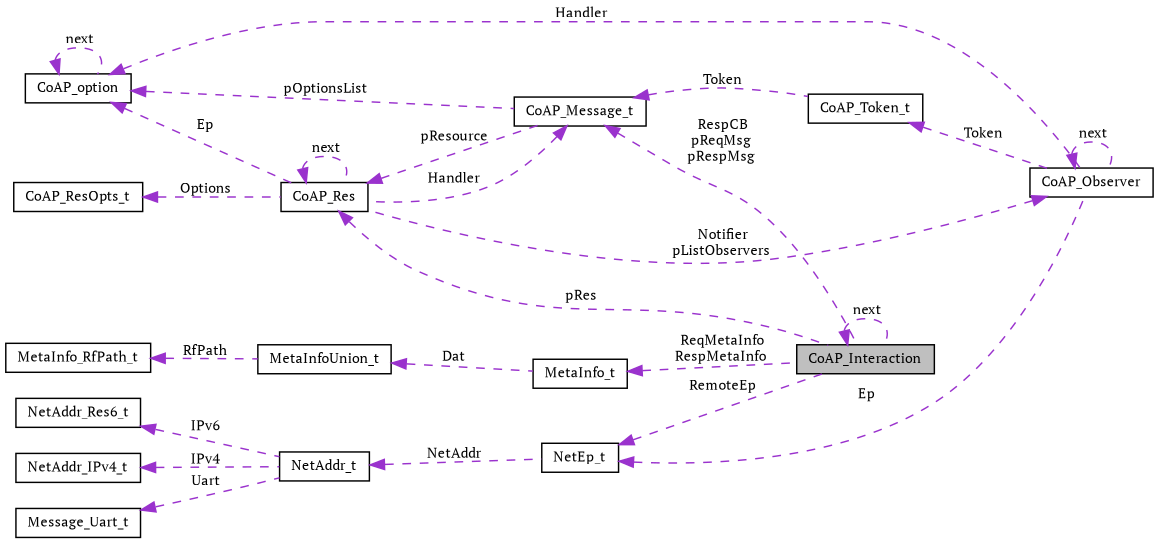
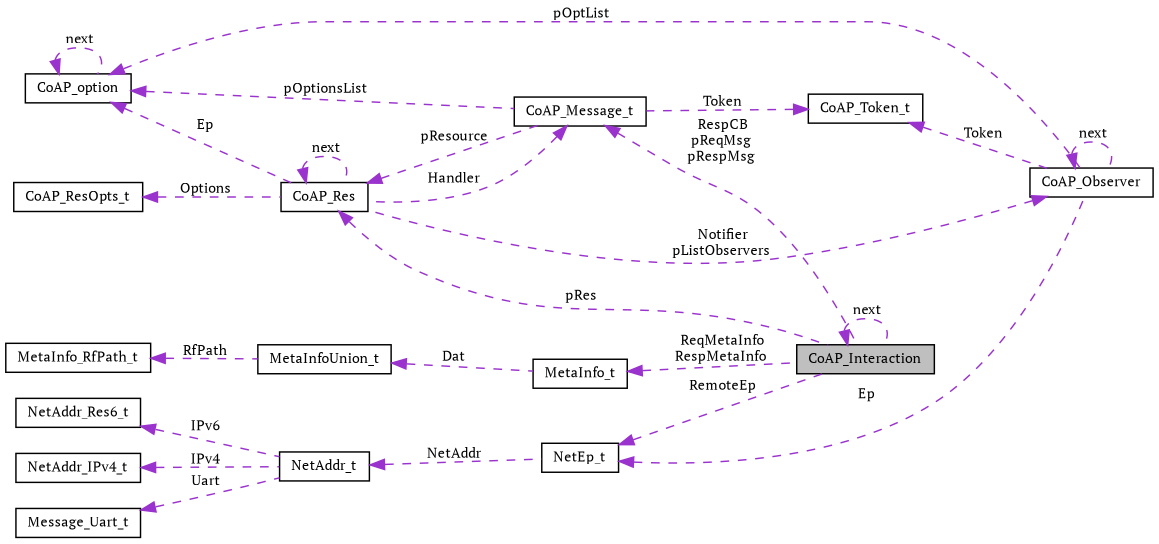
(580, 14) -> (580, 14)
(728, 88) -> (720, 110)
